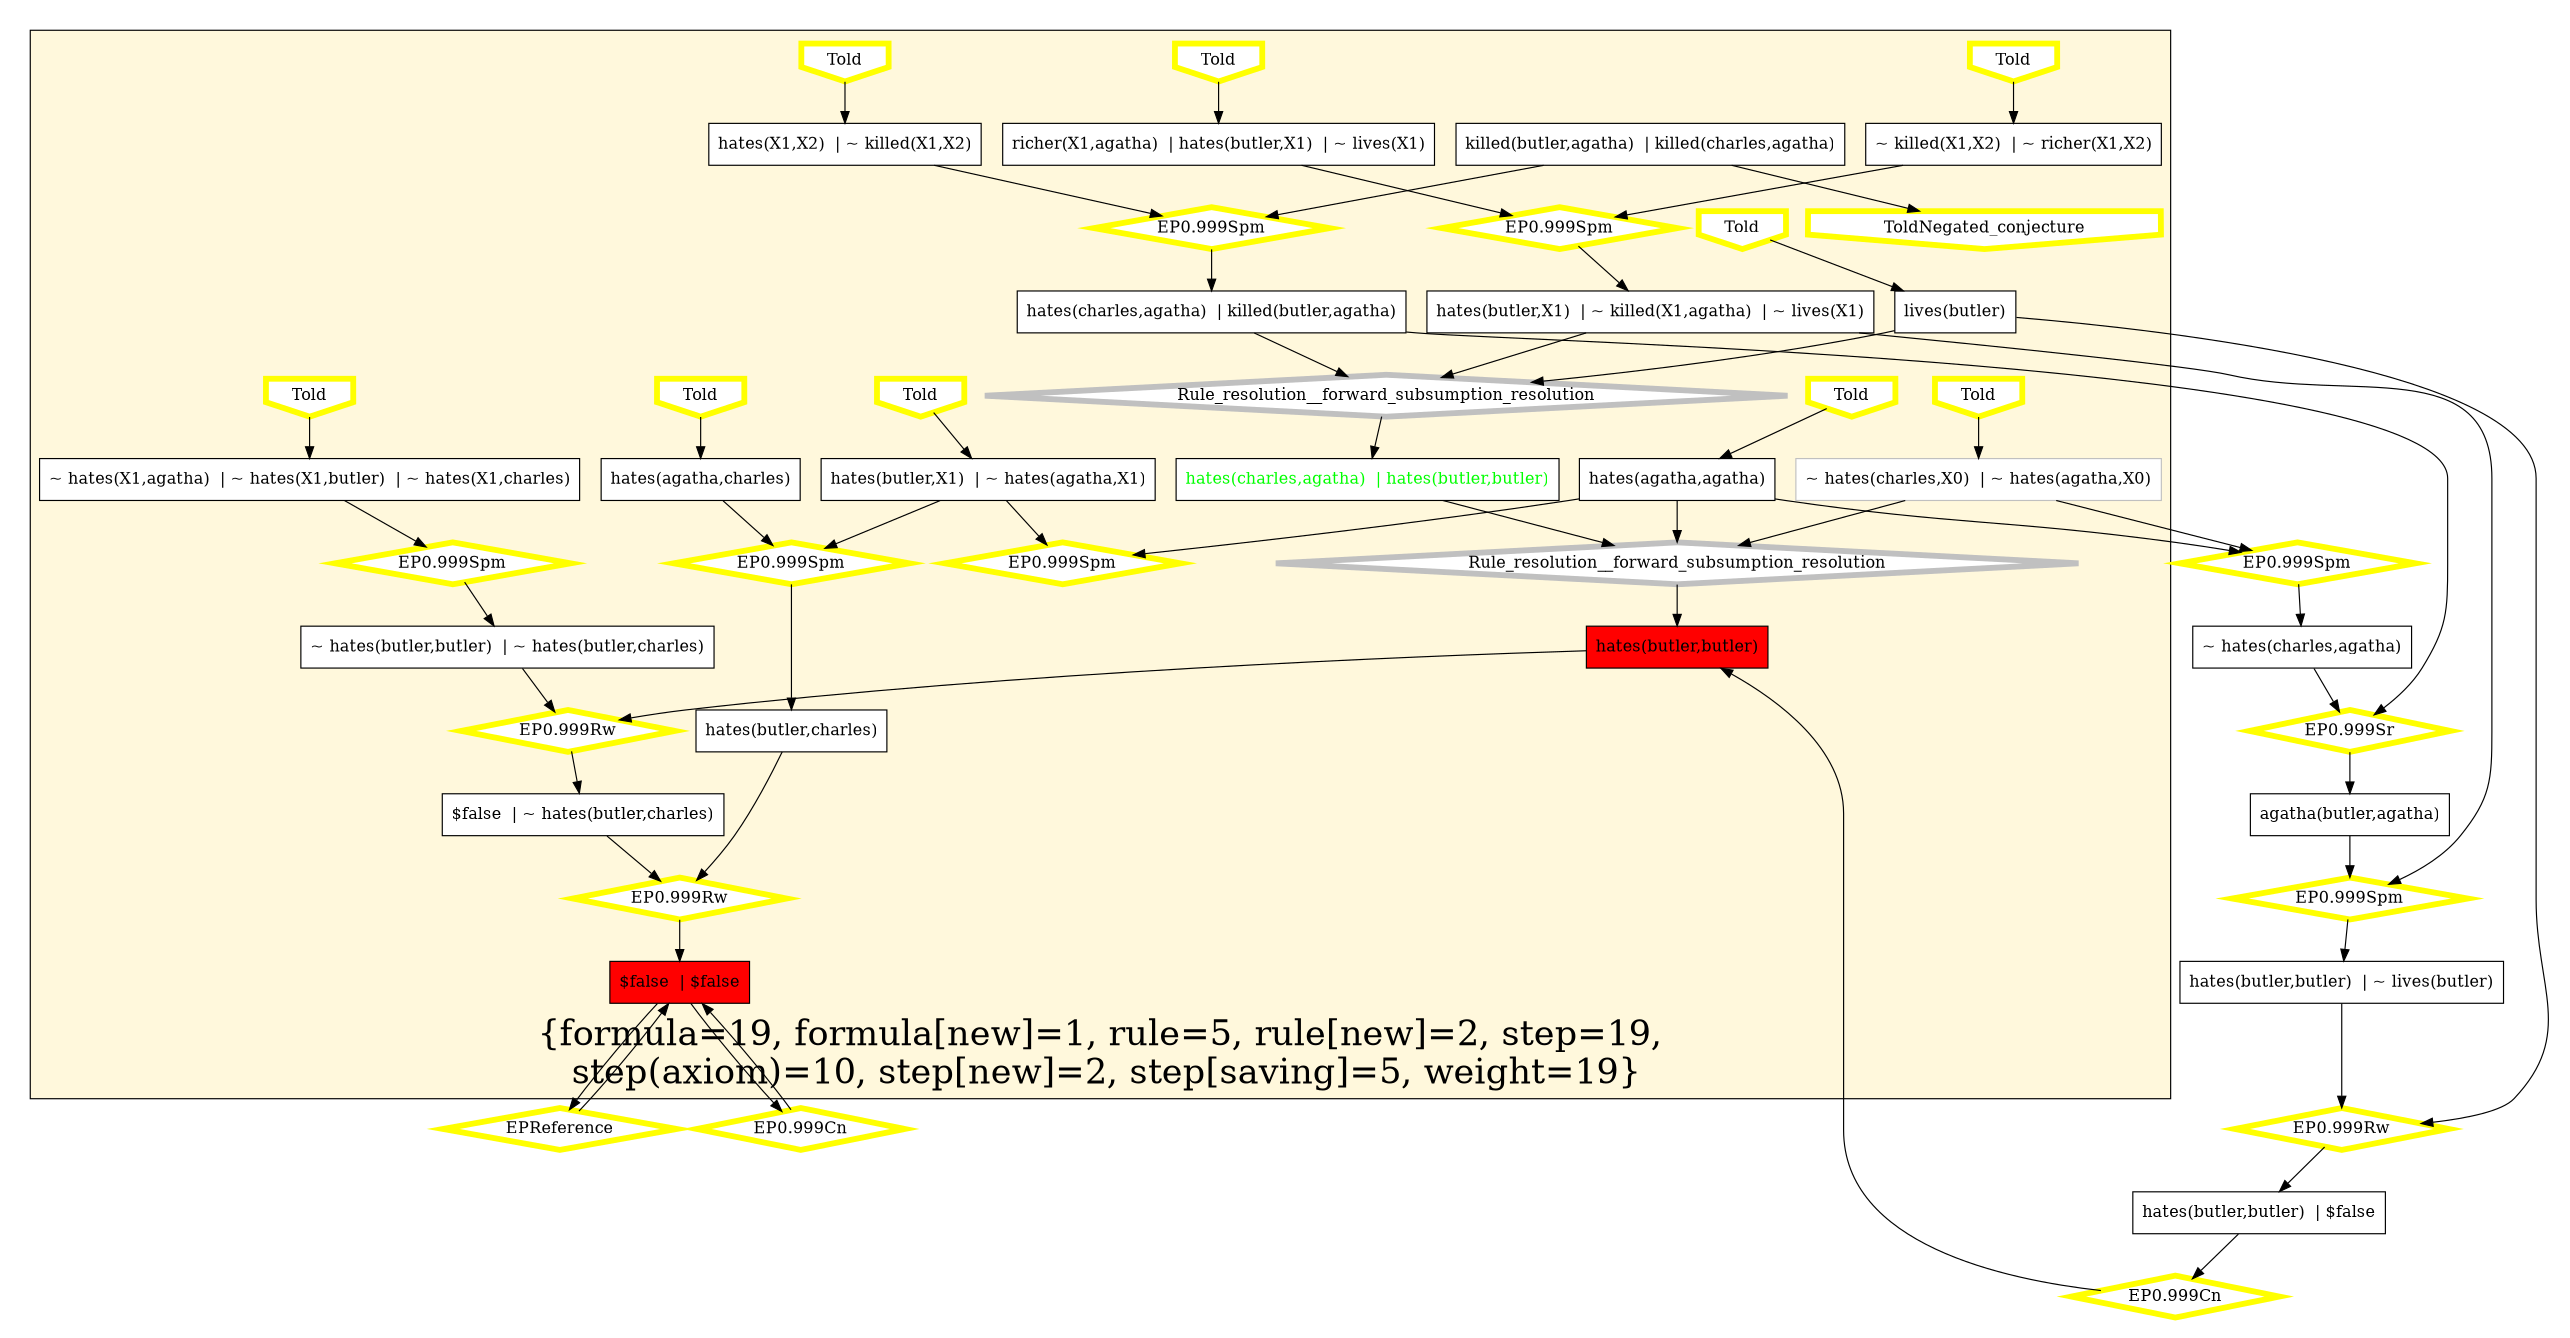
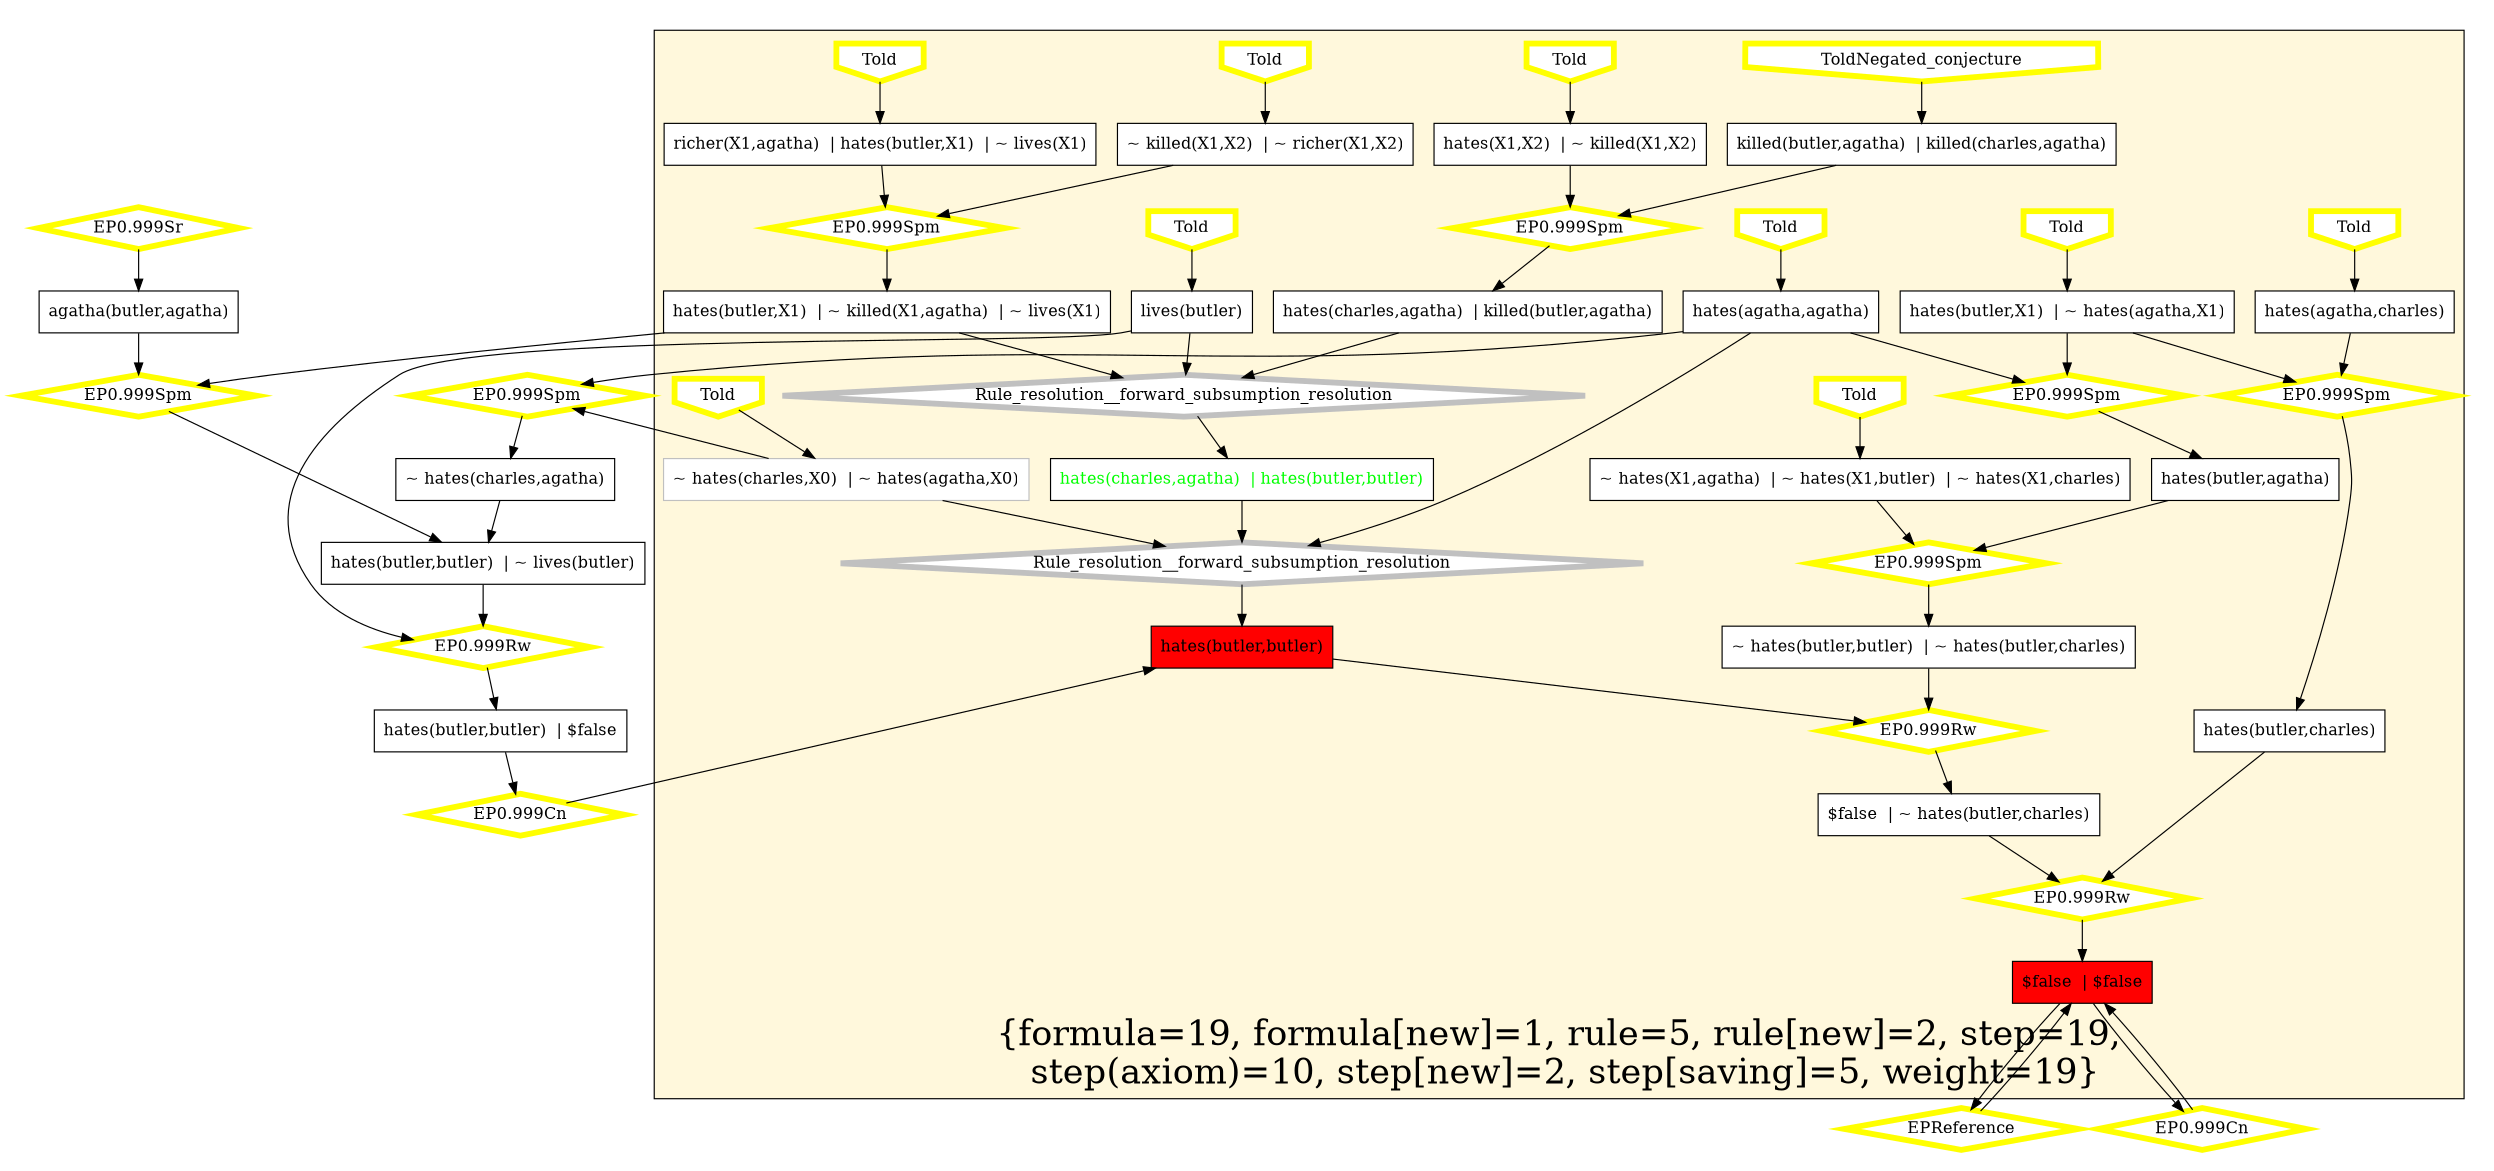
(1824, 188) -> (1922, 97)
(2063, 375) -> none
none -> (2245, 480)
(2324, 685) -> (496, 516)
